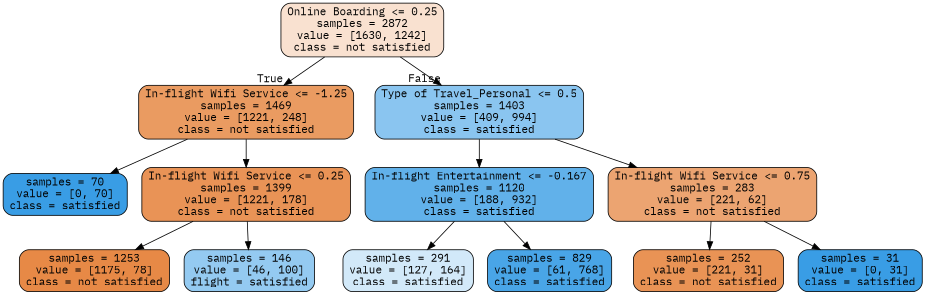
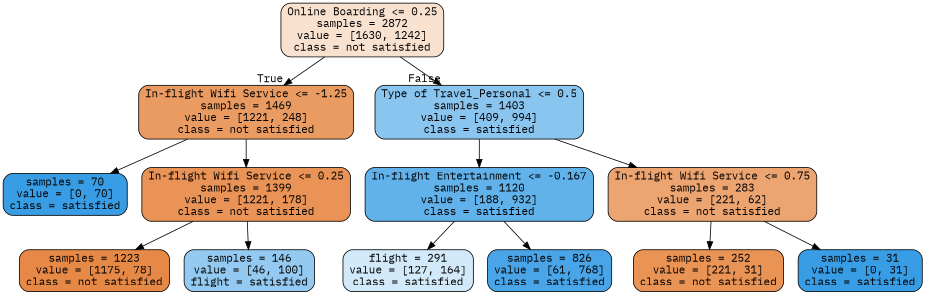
(94, 271) -> (94, 271)
(408, 271) -> (408, 271)
(550, 271) -> (550, 271)
